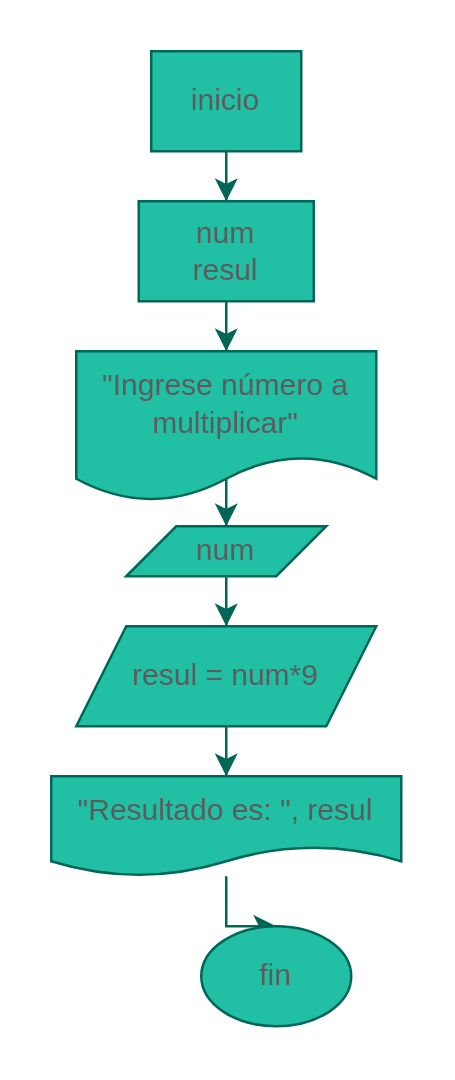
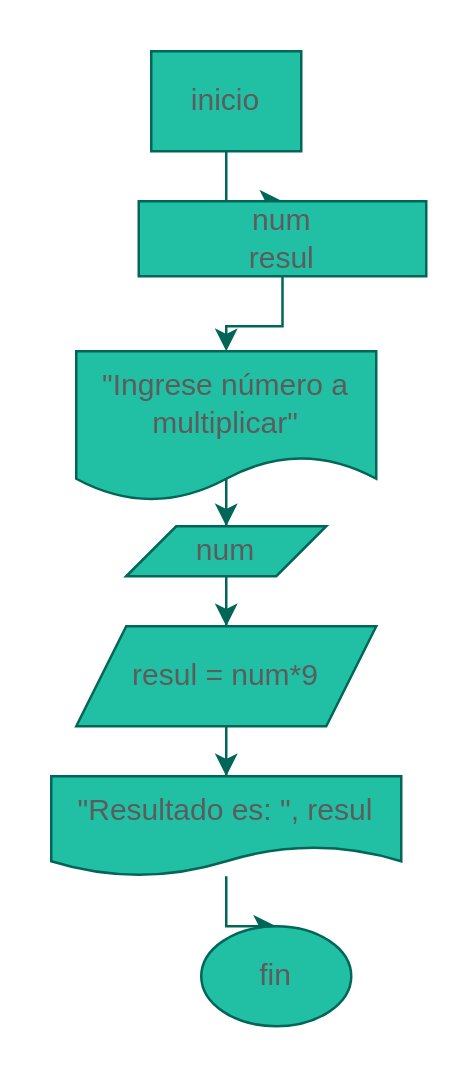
(226, 251) -> (283, 239)
